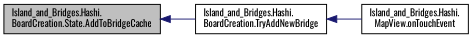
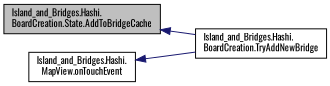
(349, 19) -> (171, 55)
